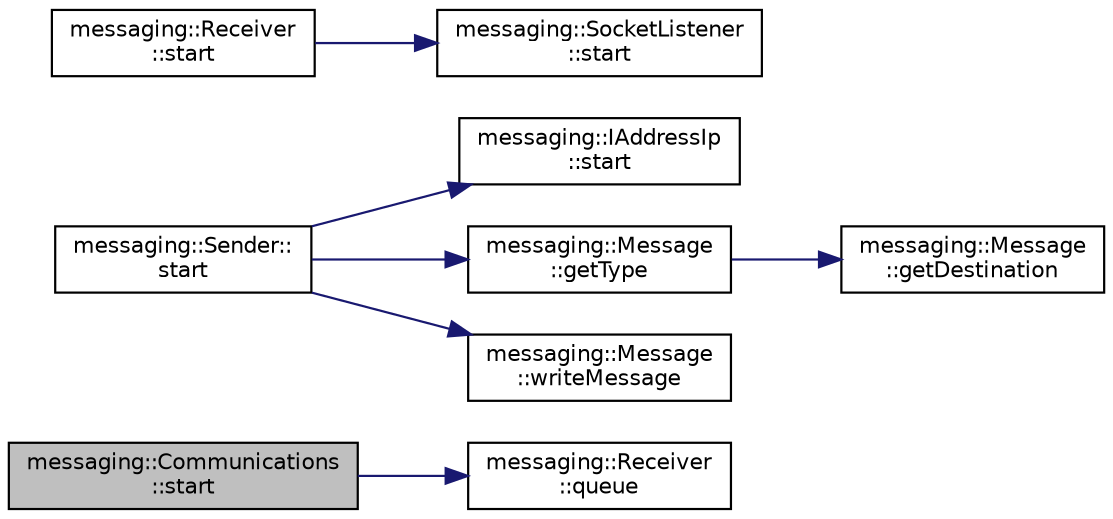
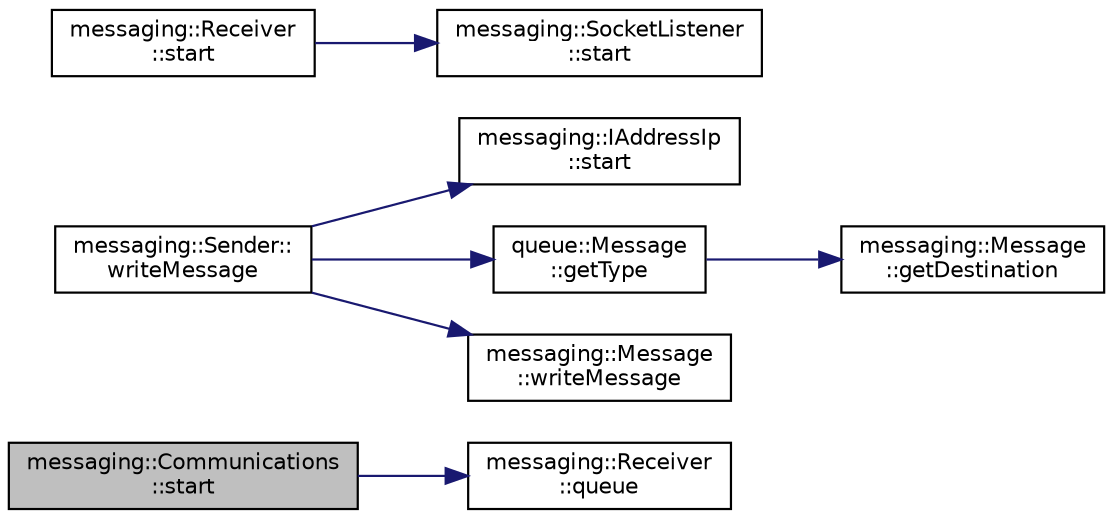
(183, 259) -> (183, 259)
(600, 259) -> (600, 259)
